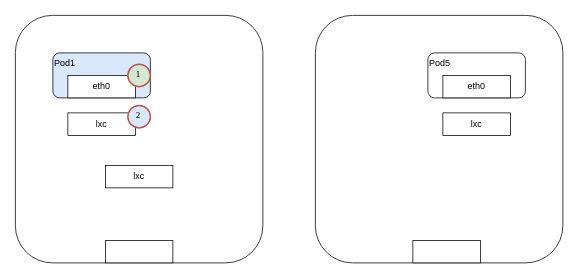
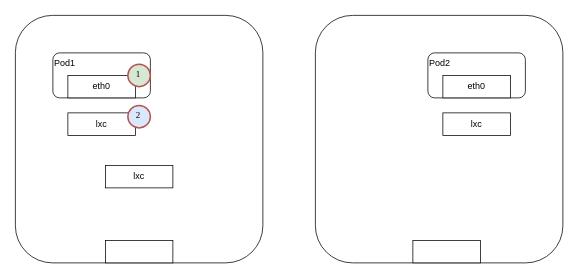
(64, 64) -> (64, 64)
(439, 64) -> (439, 64)
